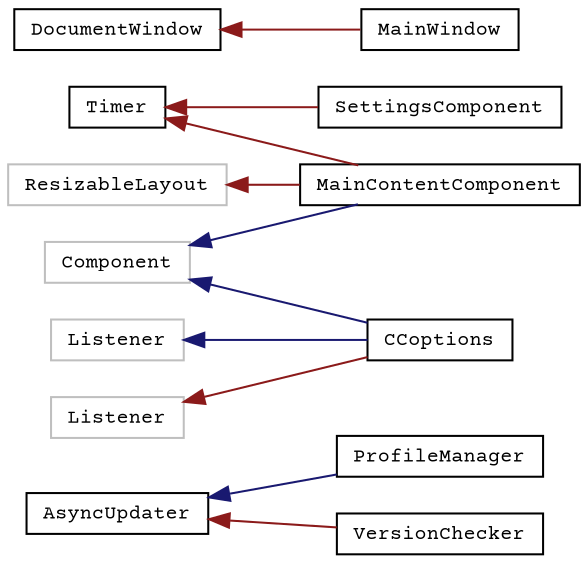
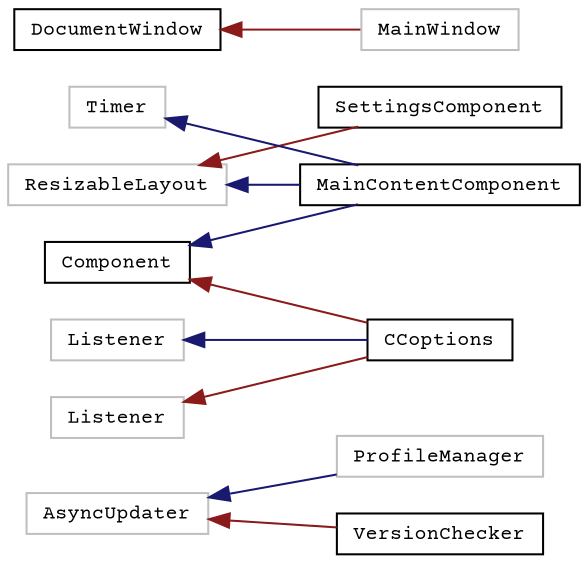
(440, 30) -> (440, 30)
(117, 107) -> (117, 107)
(252, 107) -> (306, 139)
(272, 144) -> (251, 139)
(274, 185) -> (274, 185)
(117, 262) -> (117, 262)
(289, 304) -> (289, 304)
(440, 456) -> (440, 456)
(117, 513) -> (117, 513)
